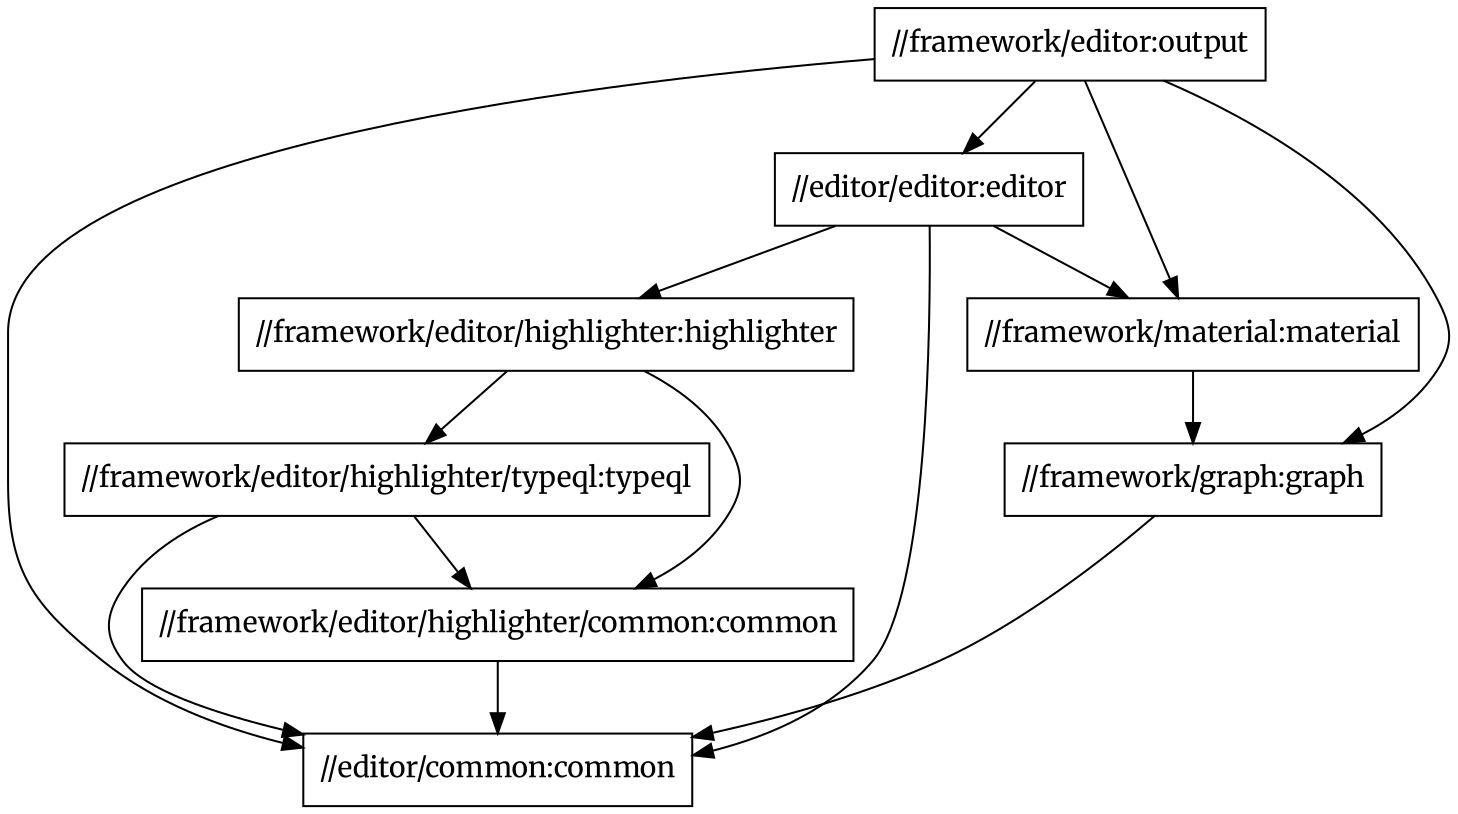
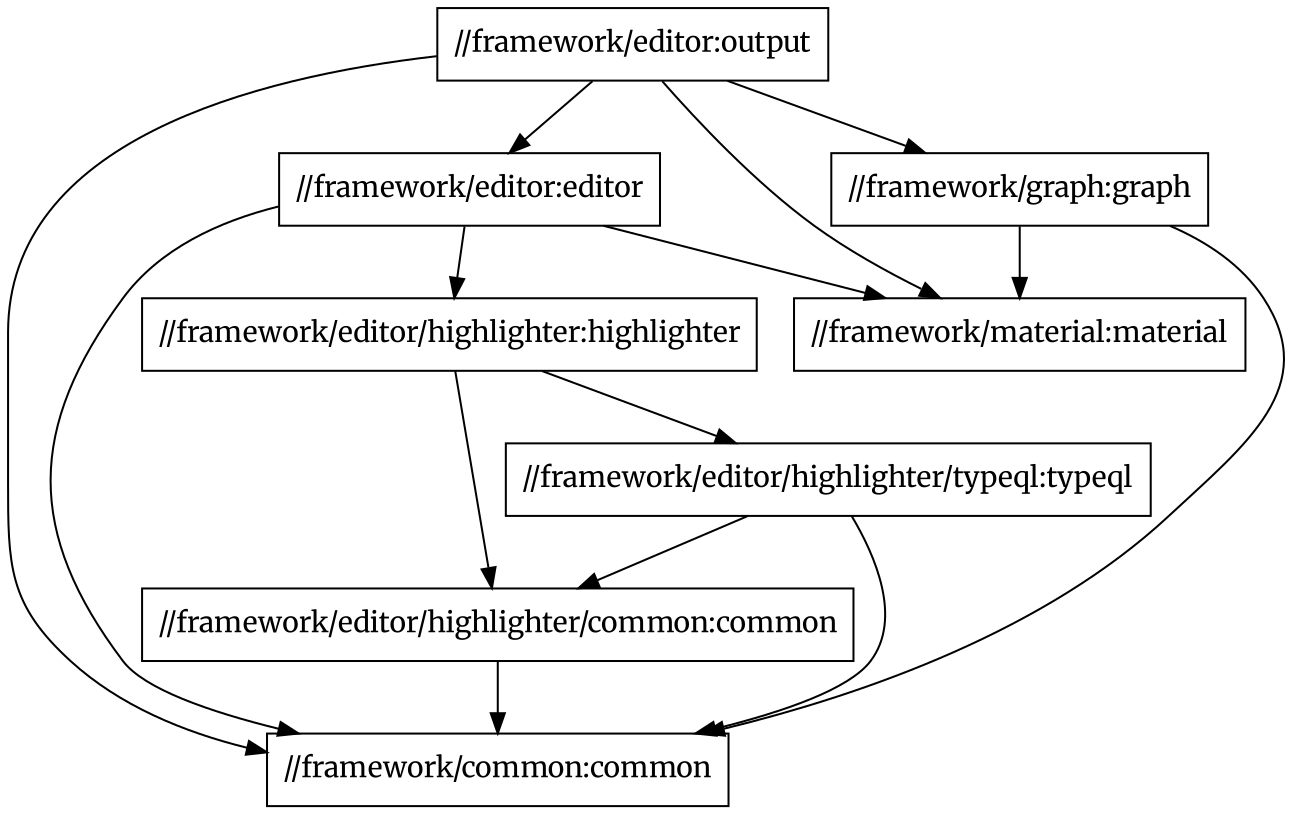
(929, 189) -> (470, 189)
(1193, 397) -> (1020, 252)
(498, 770) -> (498, 770)
